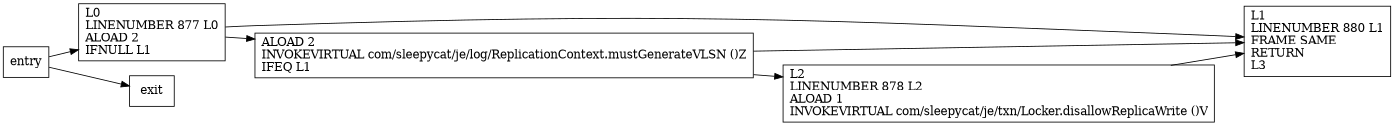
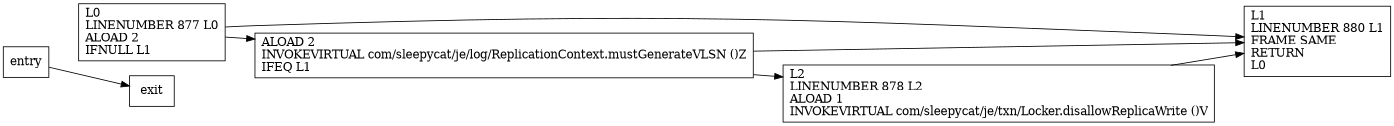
(1317, 41) -> (1317, 41)
(60, 54) -> none
